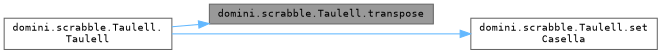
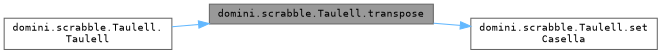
(316, 34) -> (447, 24)
